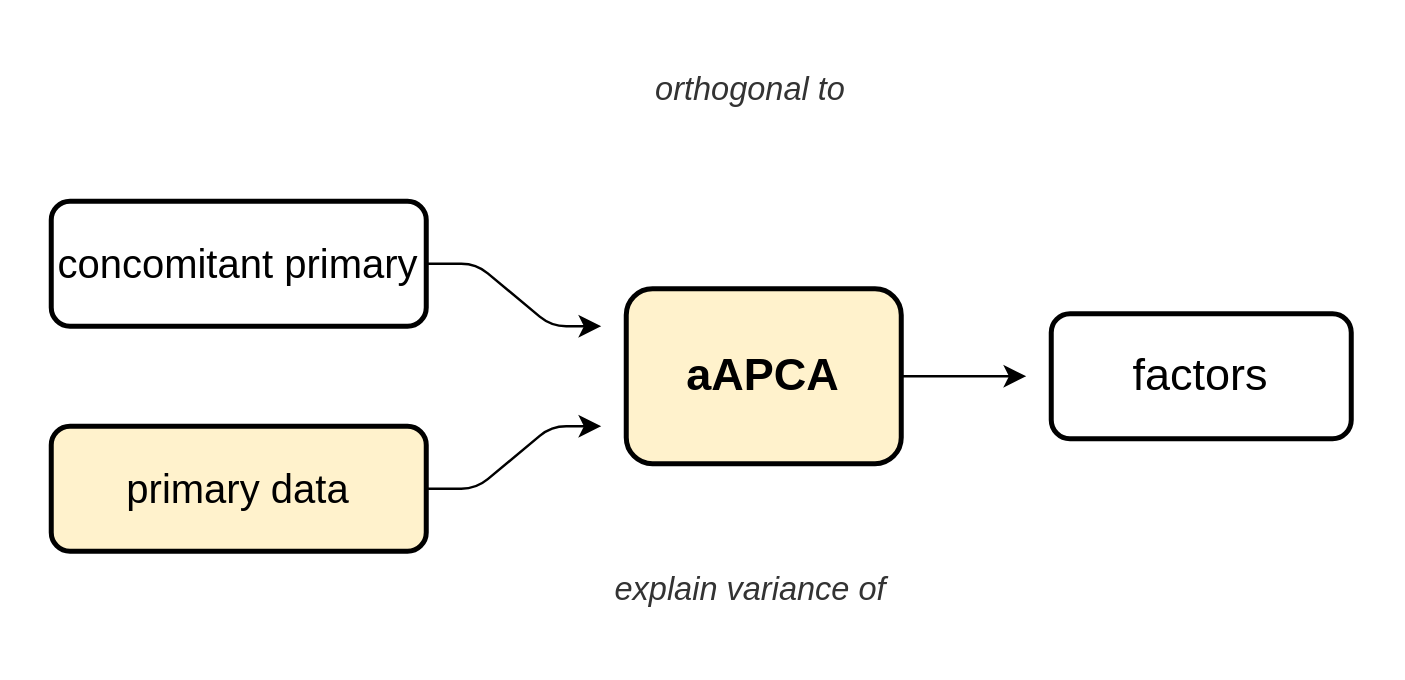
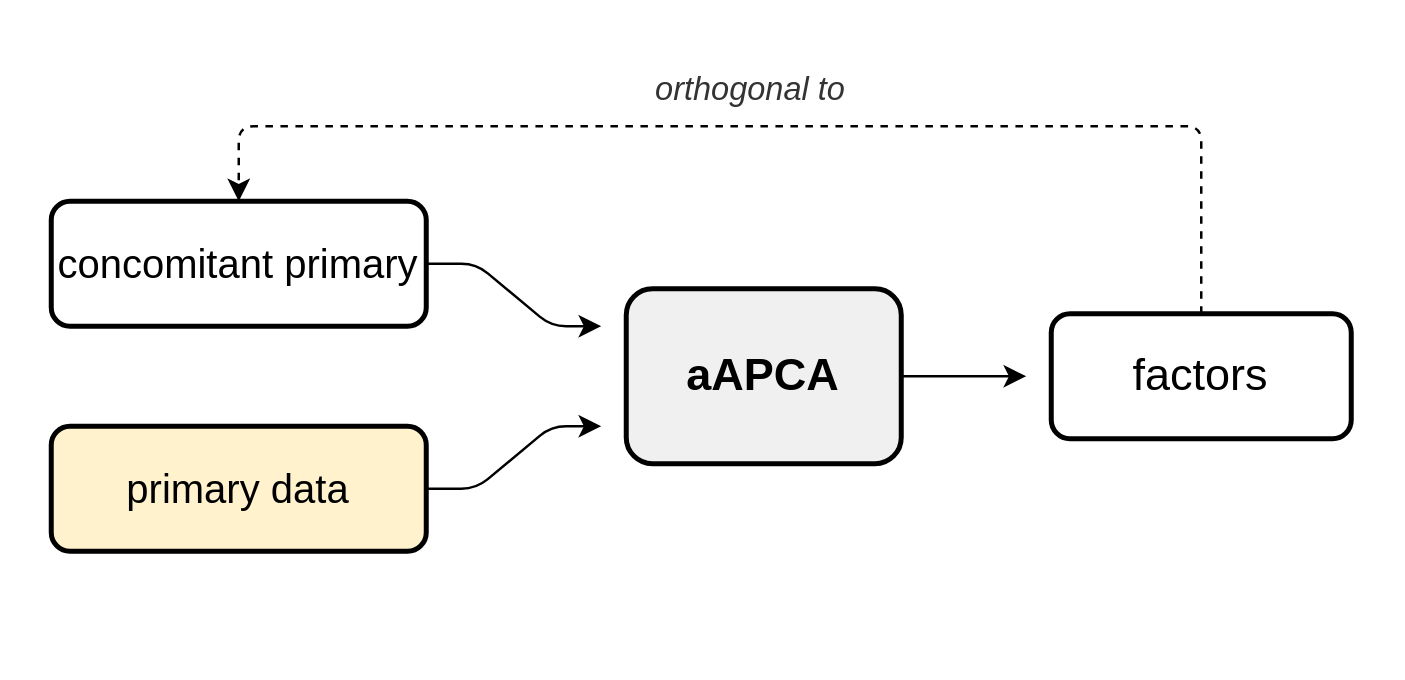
none -> (783, 126)
(764, 376) -> (764, 376)
(751, 589) -> none
